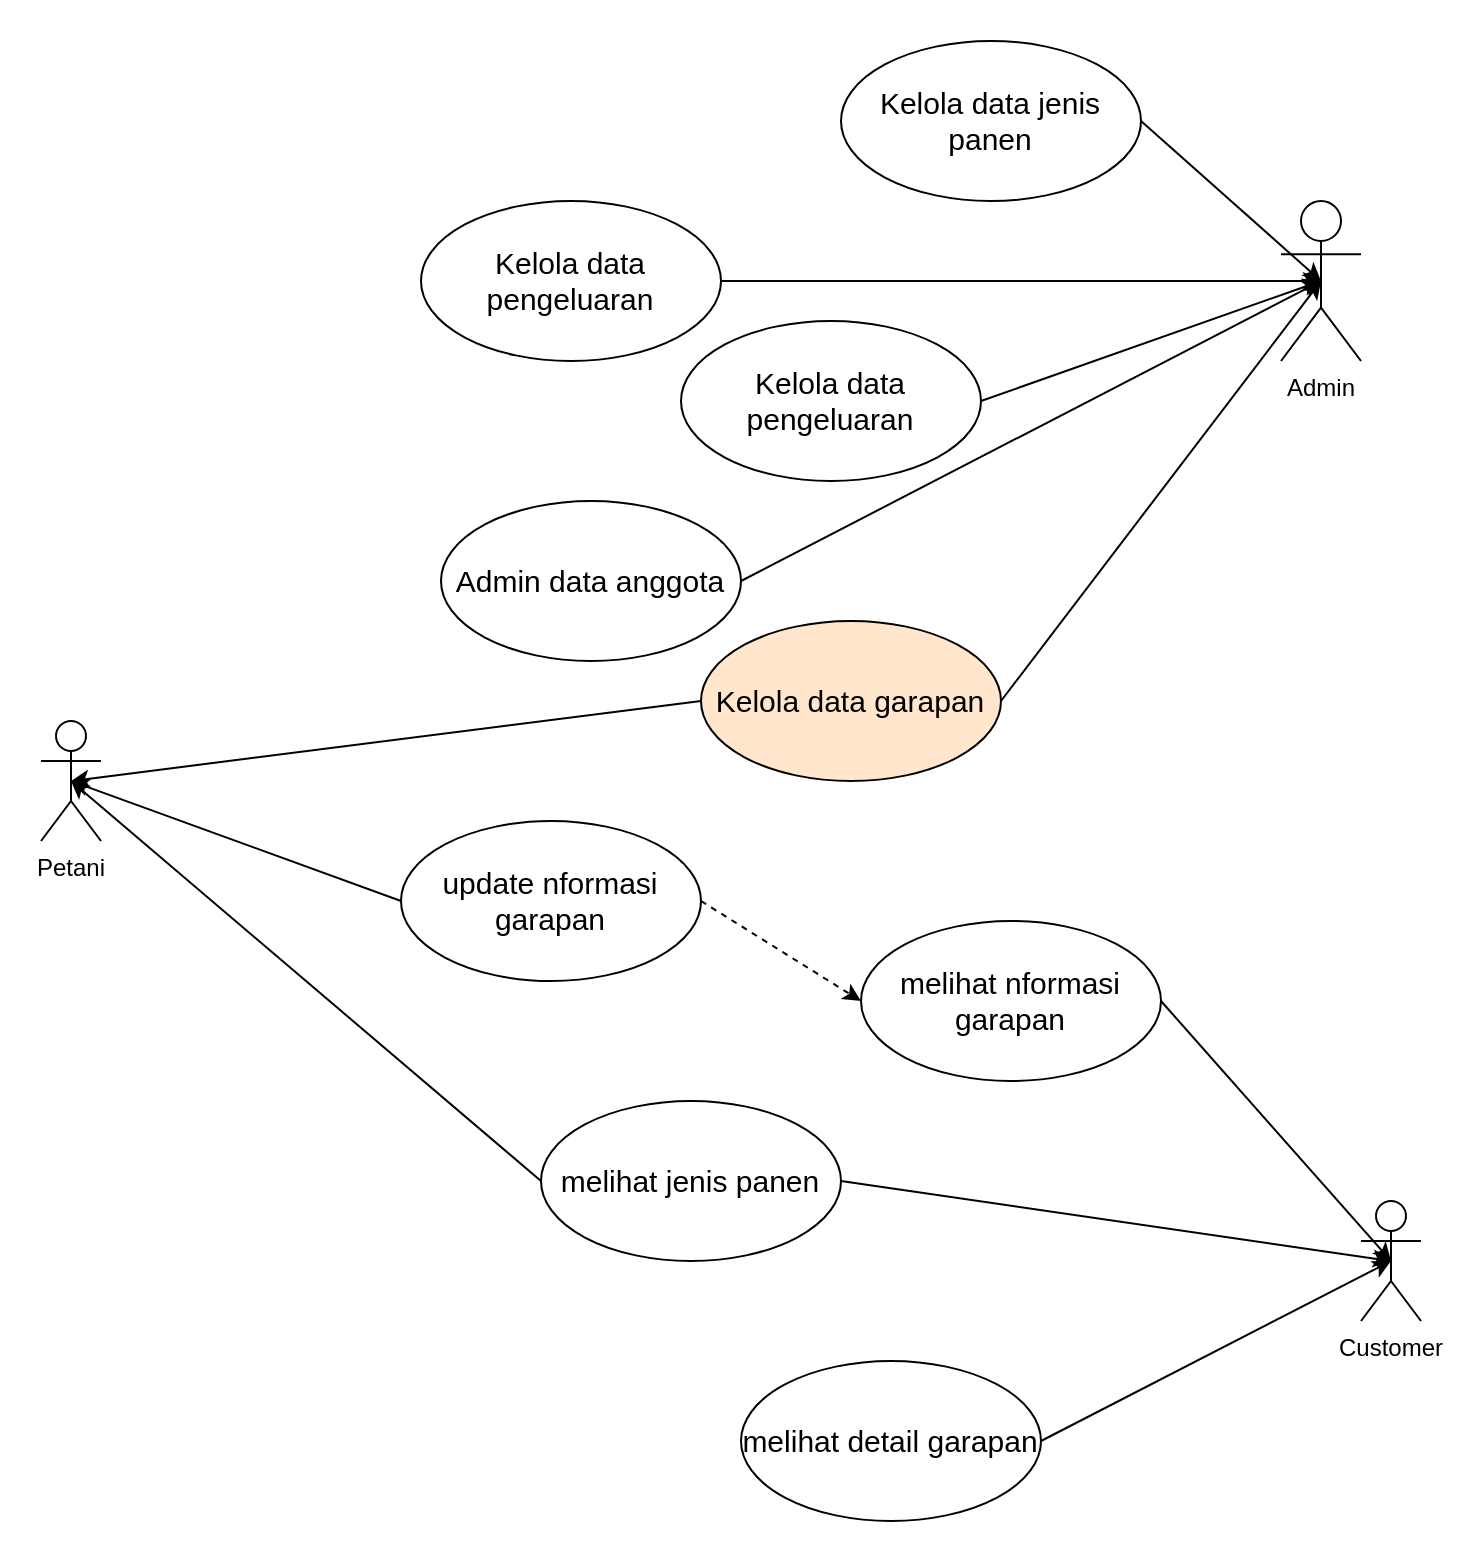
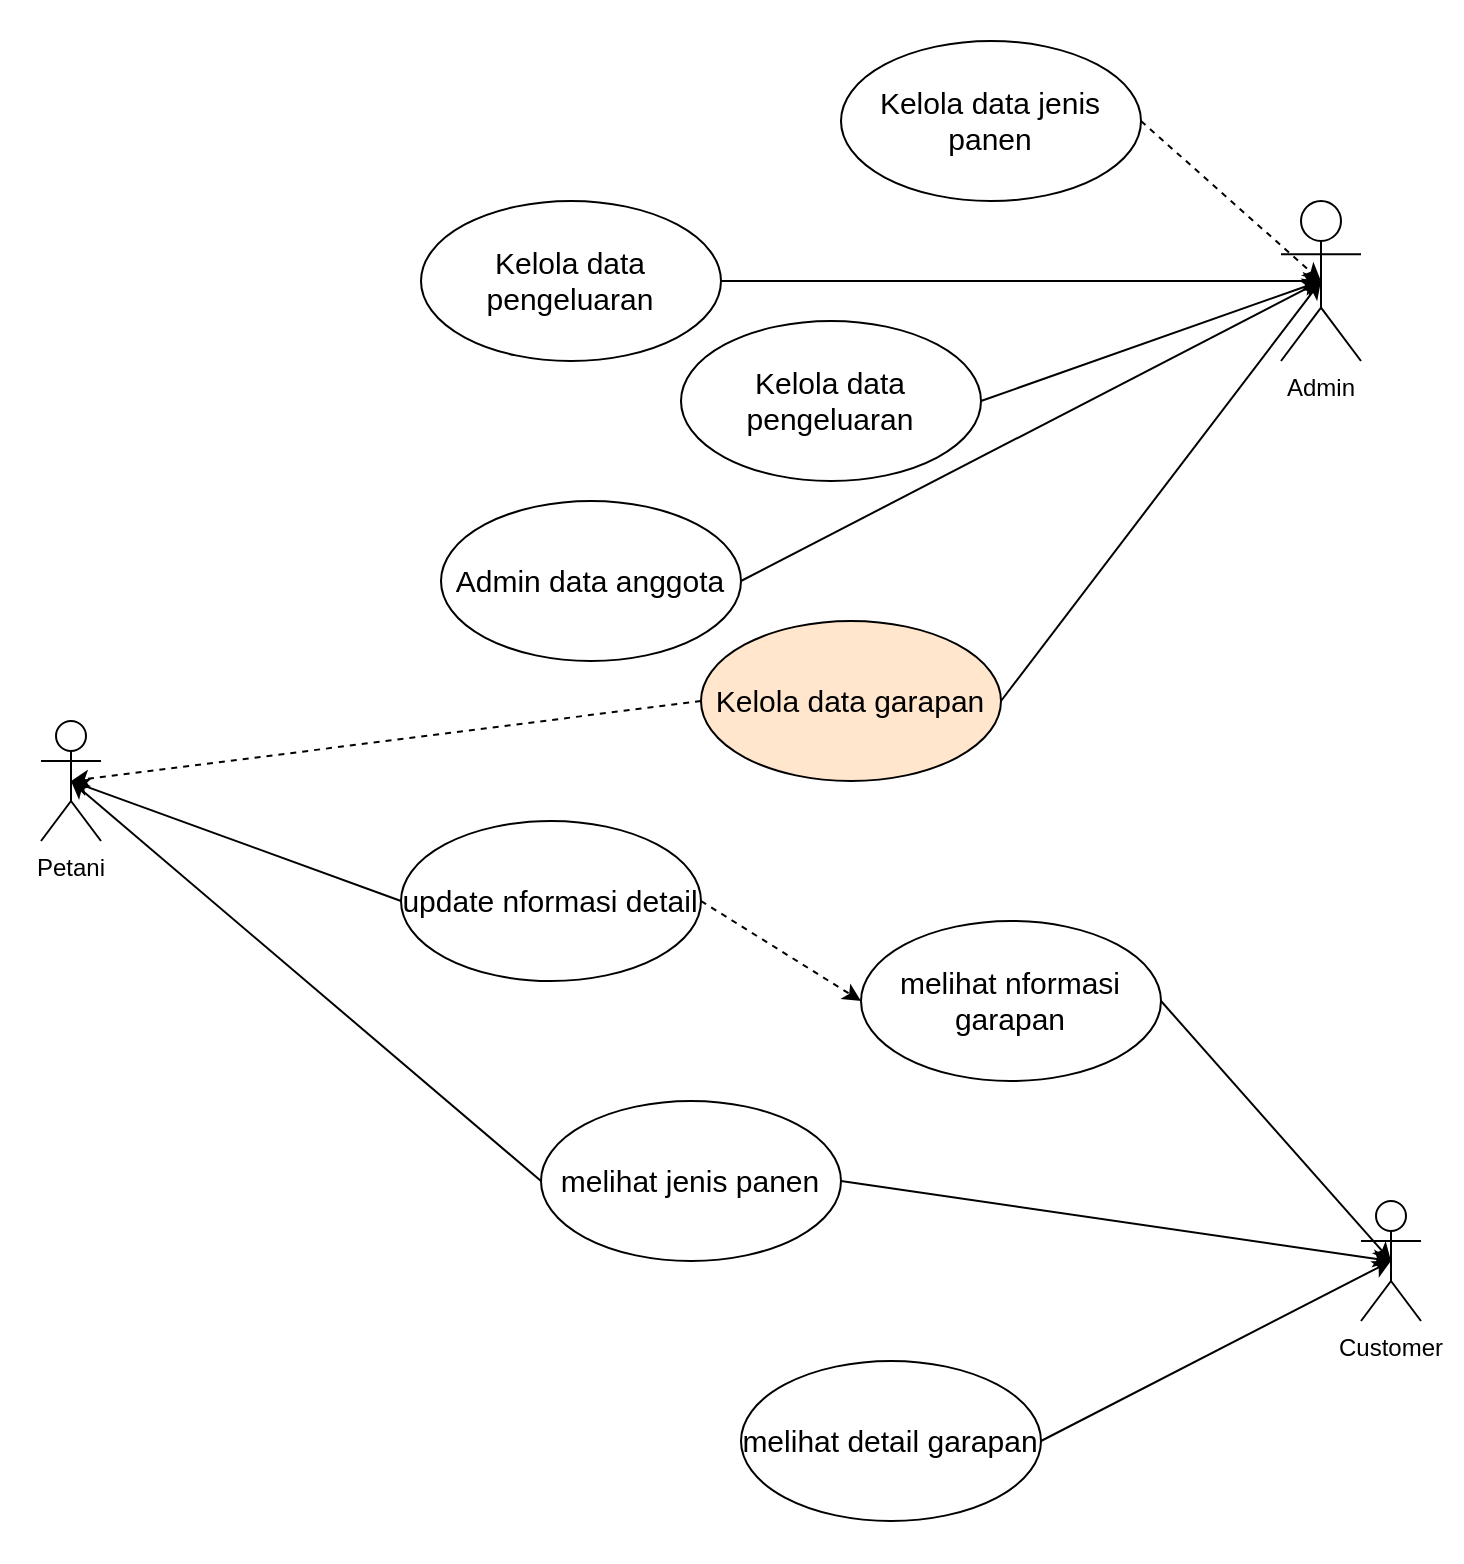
(1214, 186) -> (1214, 186)
(394, 740) -> (394, 740)
(551, 901) -> (551, 901)
